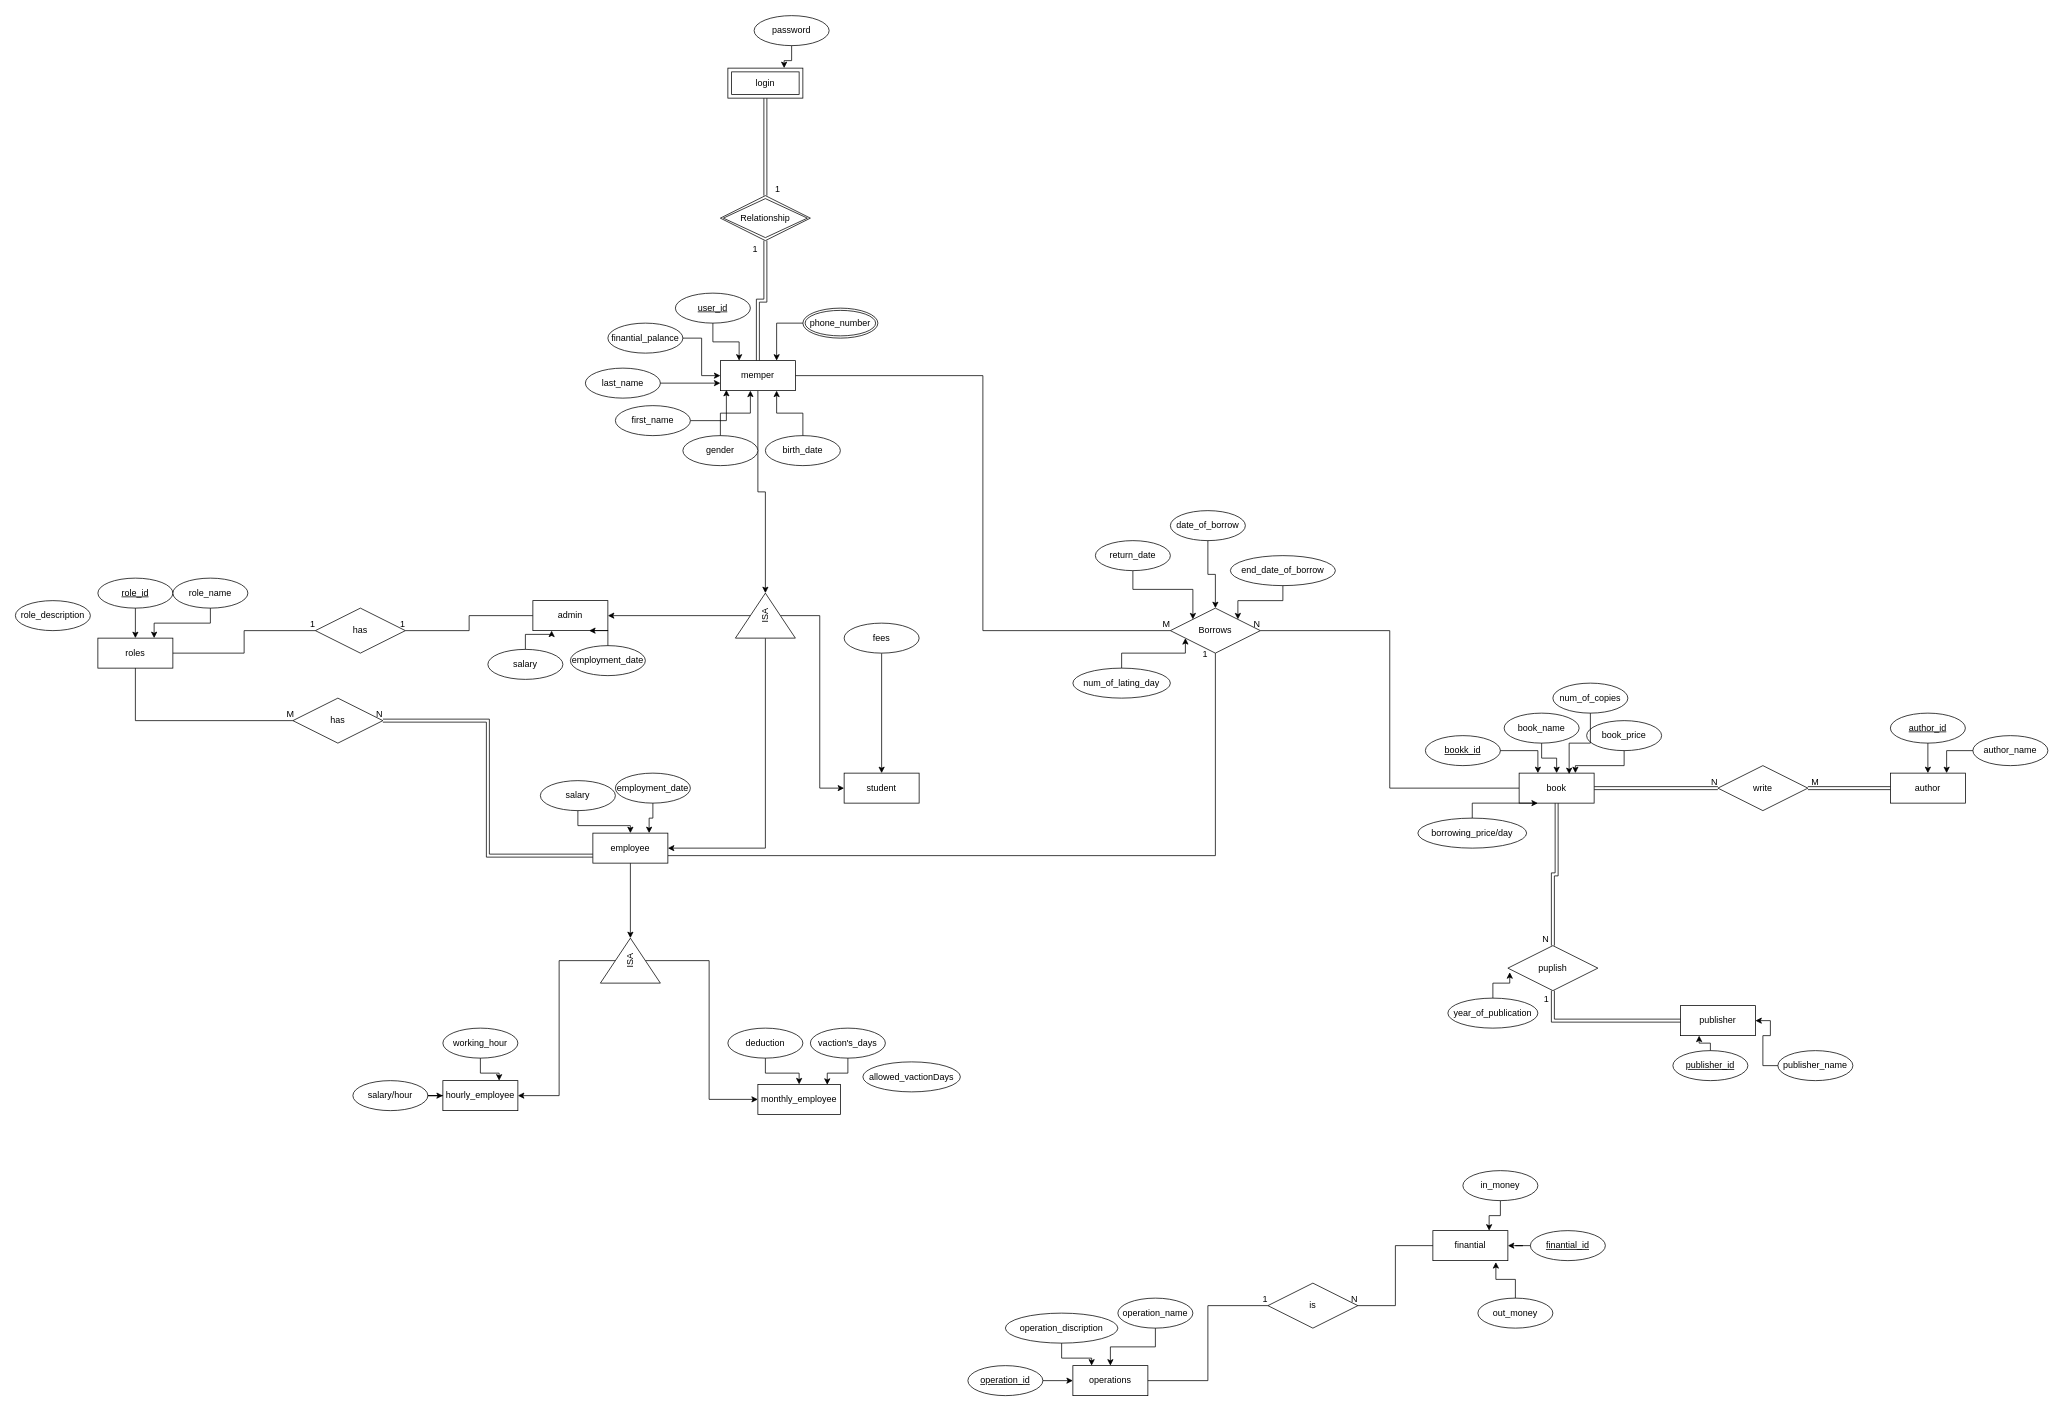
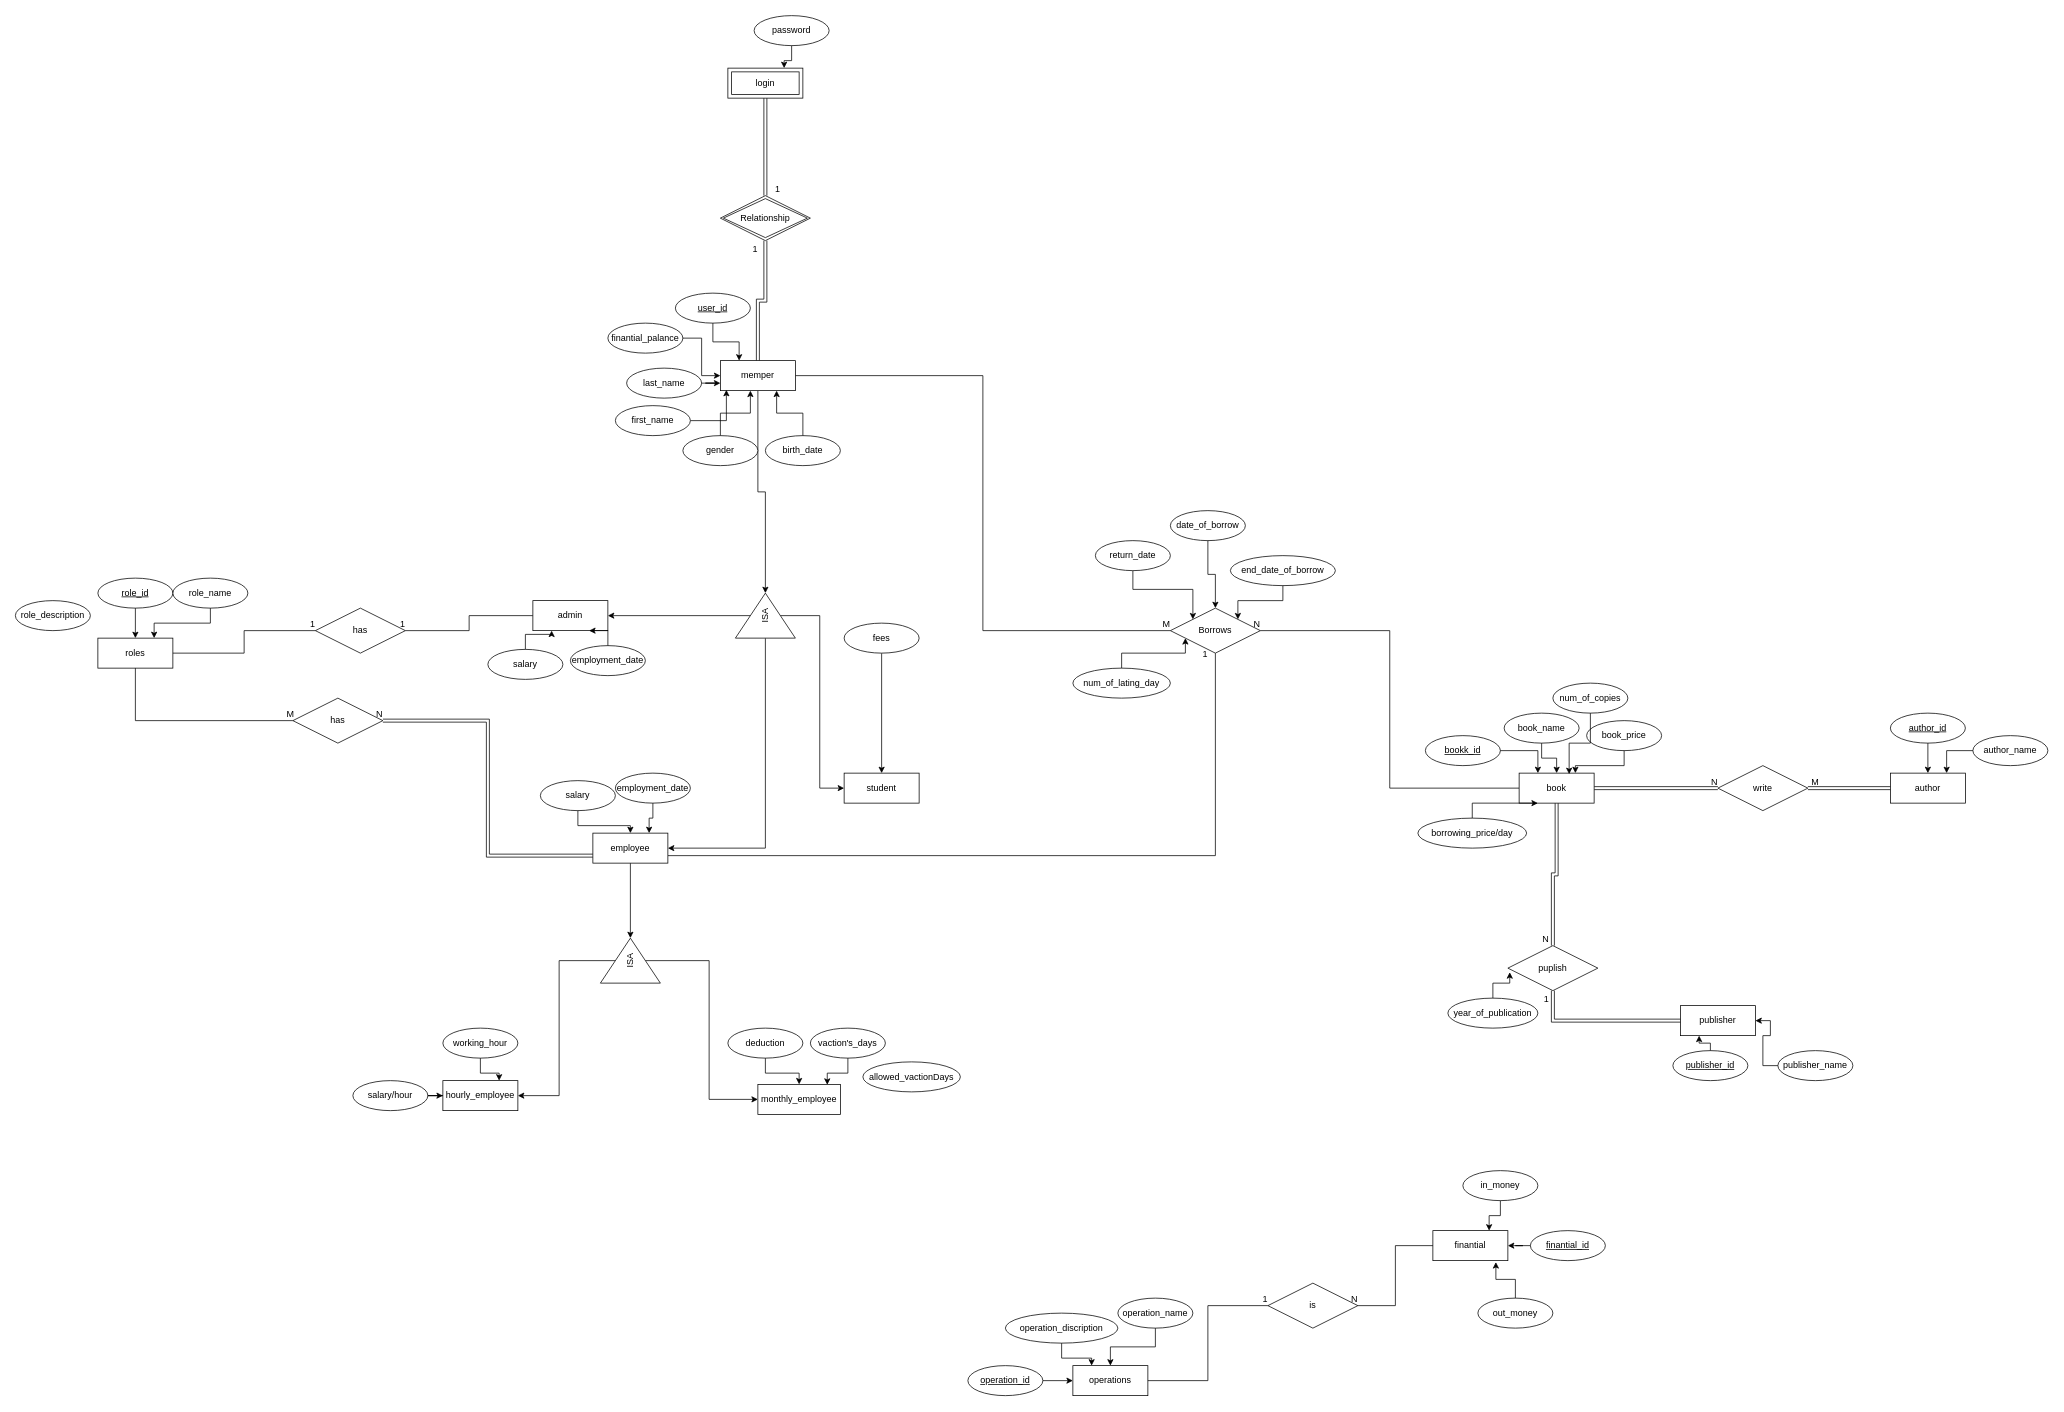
(840, 323) -> none
(777, 338) -> none
(623, 383) -> (664, 383)
